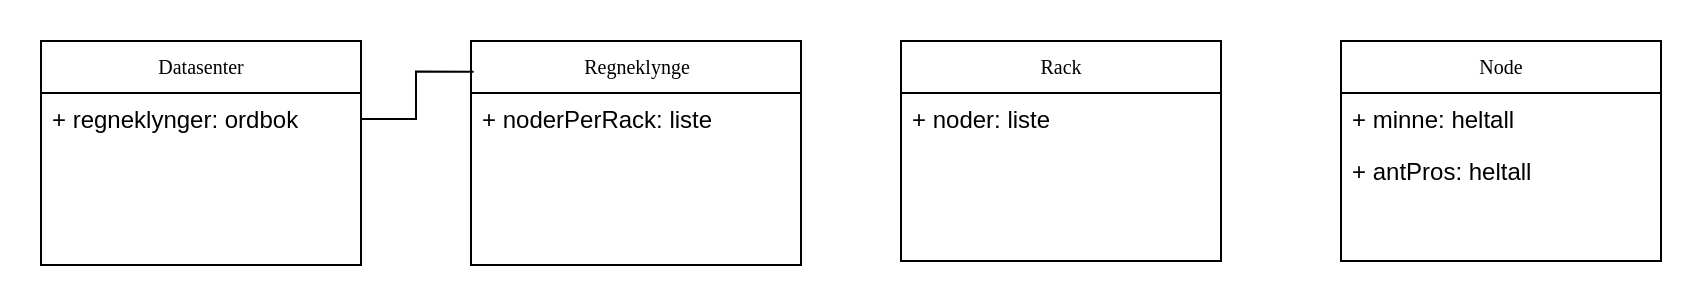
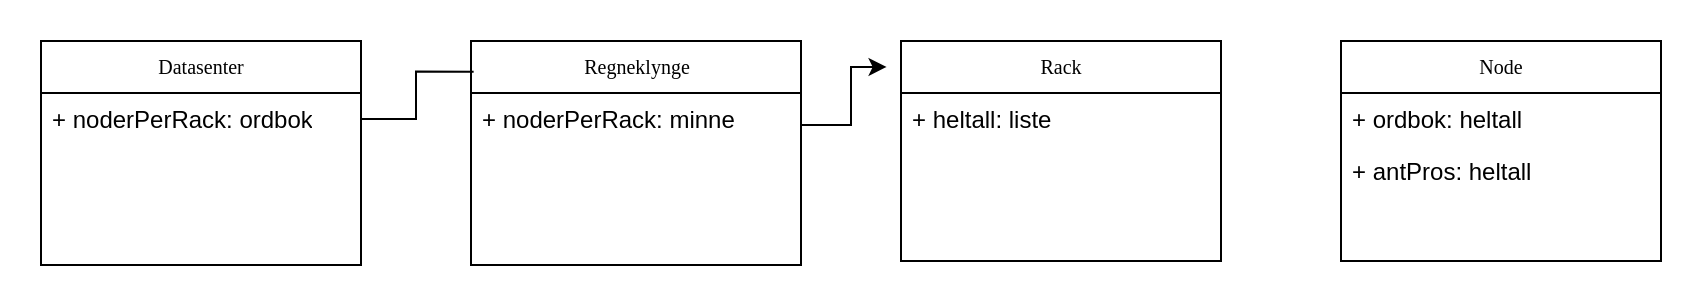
none -> (851, 110)
(188, 121) -> (191, 121)
(609, 121) -> (612, 121)
(991, 121) -> (996, 121)
(1439, 121) -> (1449, 121)
